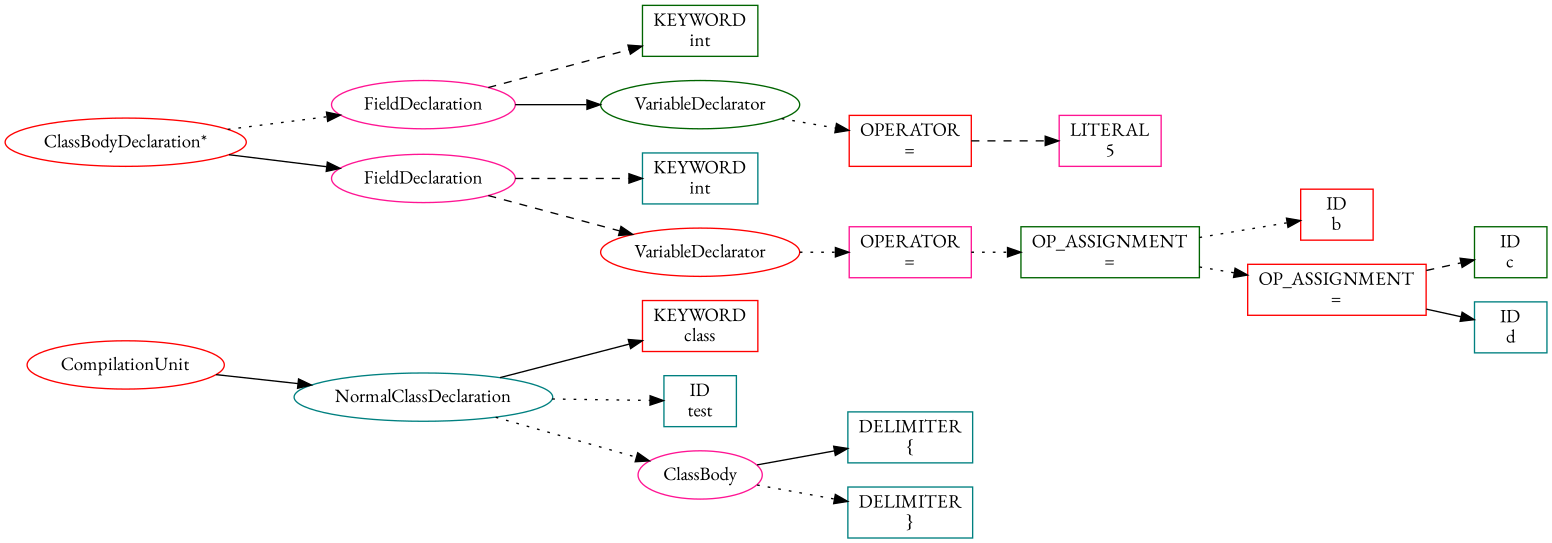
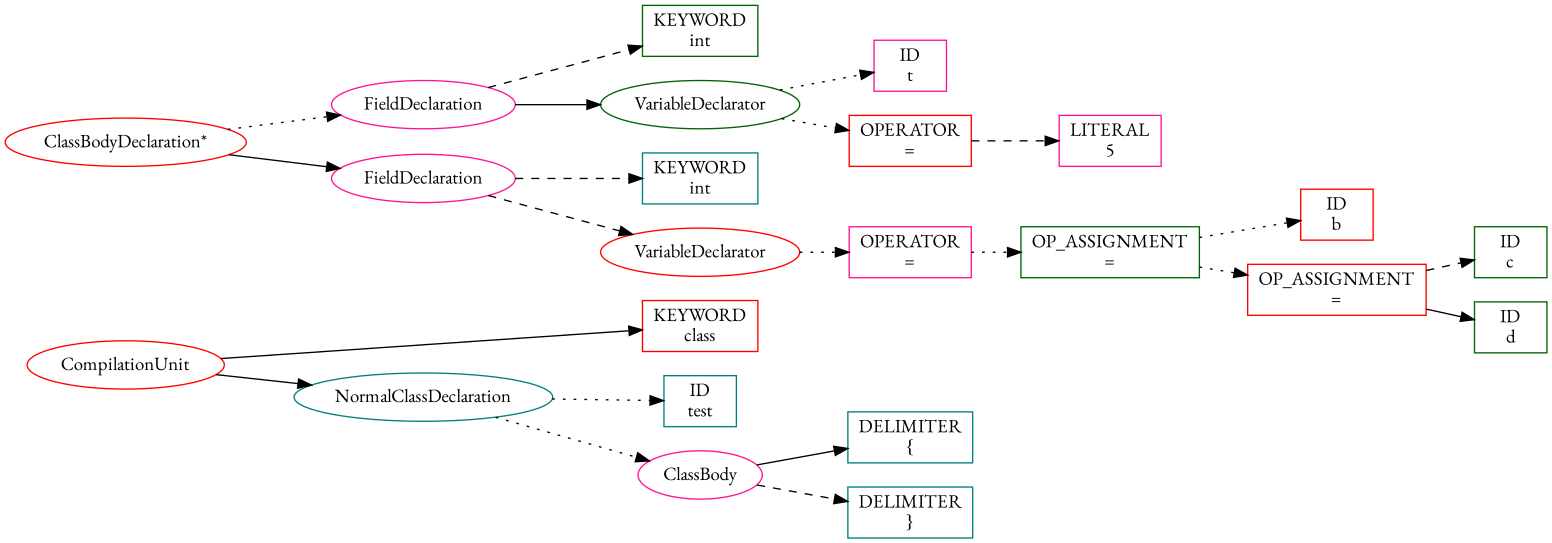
none -> (910, 66)
(1511, 327) -> (1511, 327)
(564, 361) -> (425, 345)
(796, 492) -> (796, 492)
